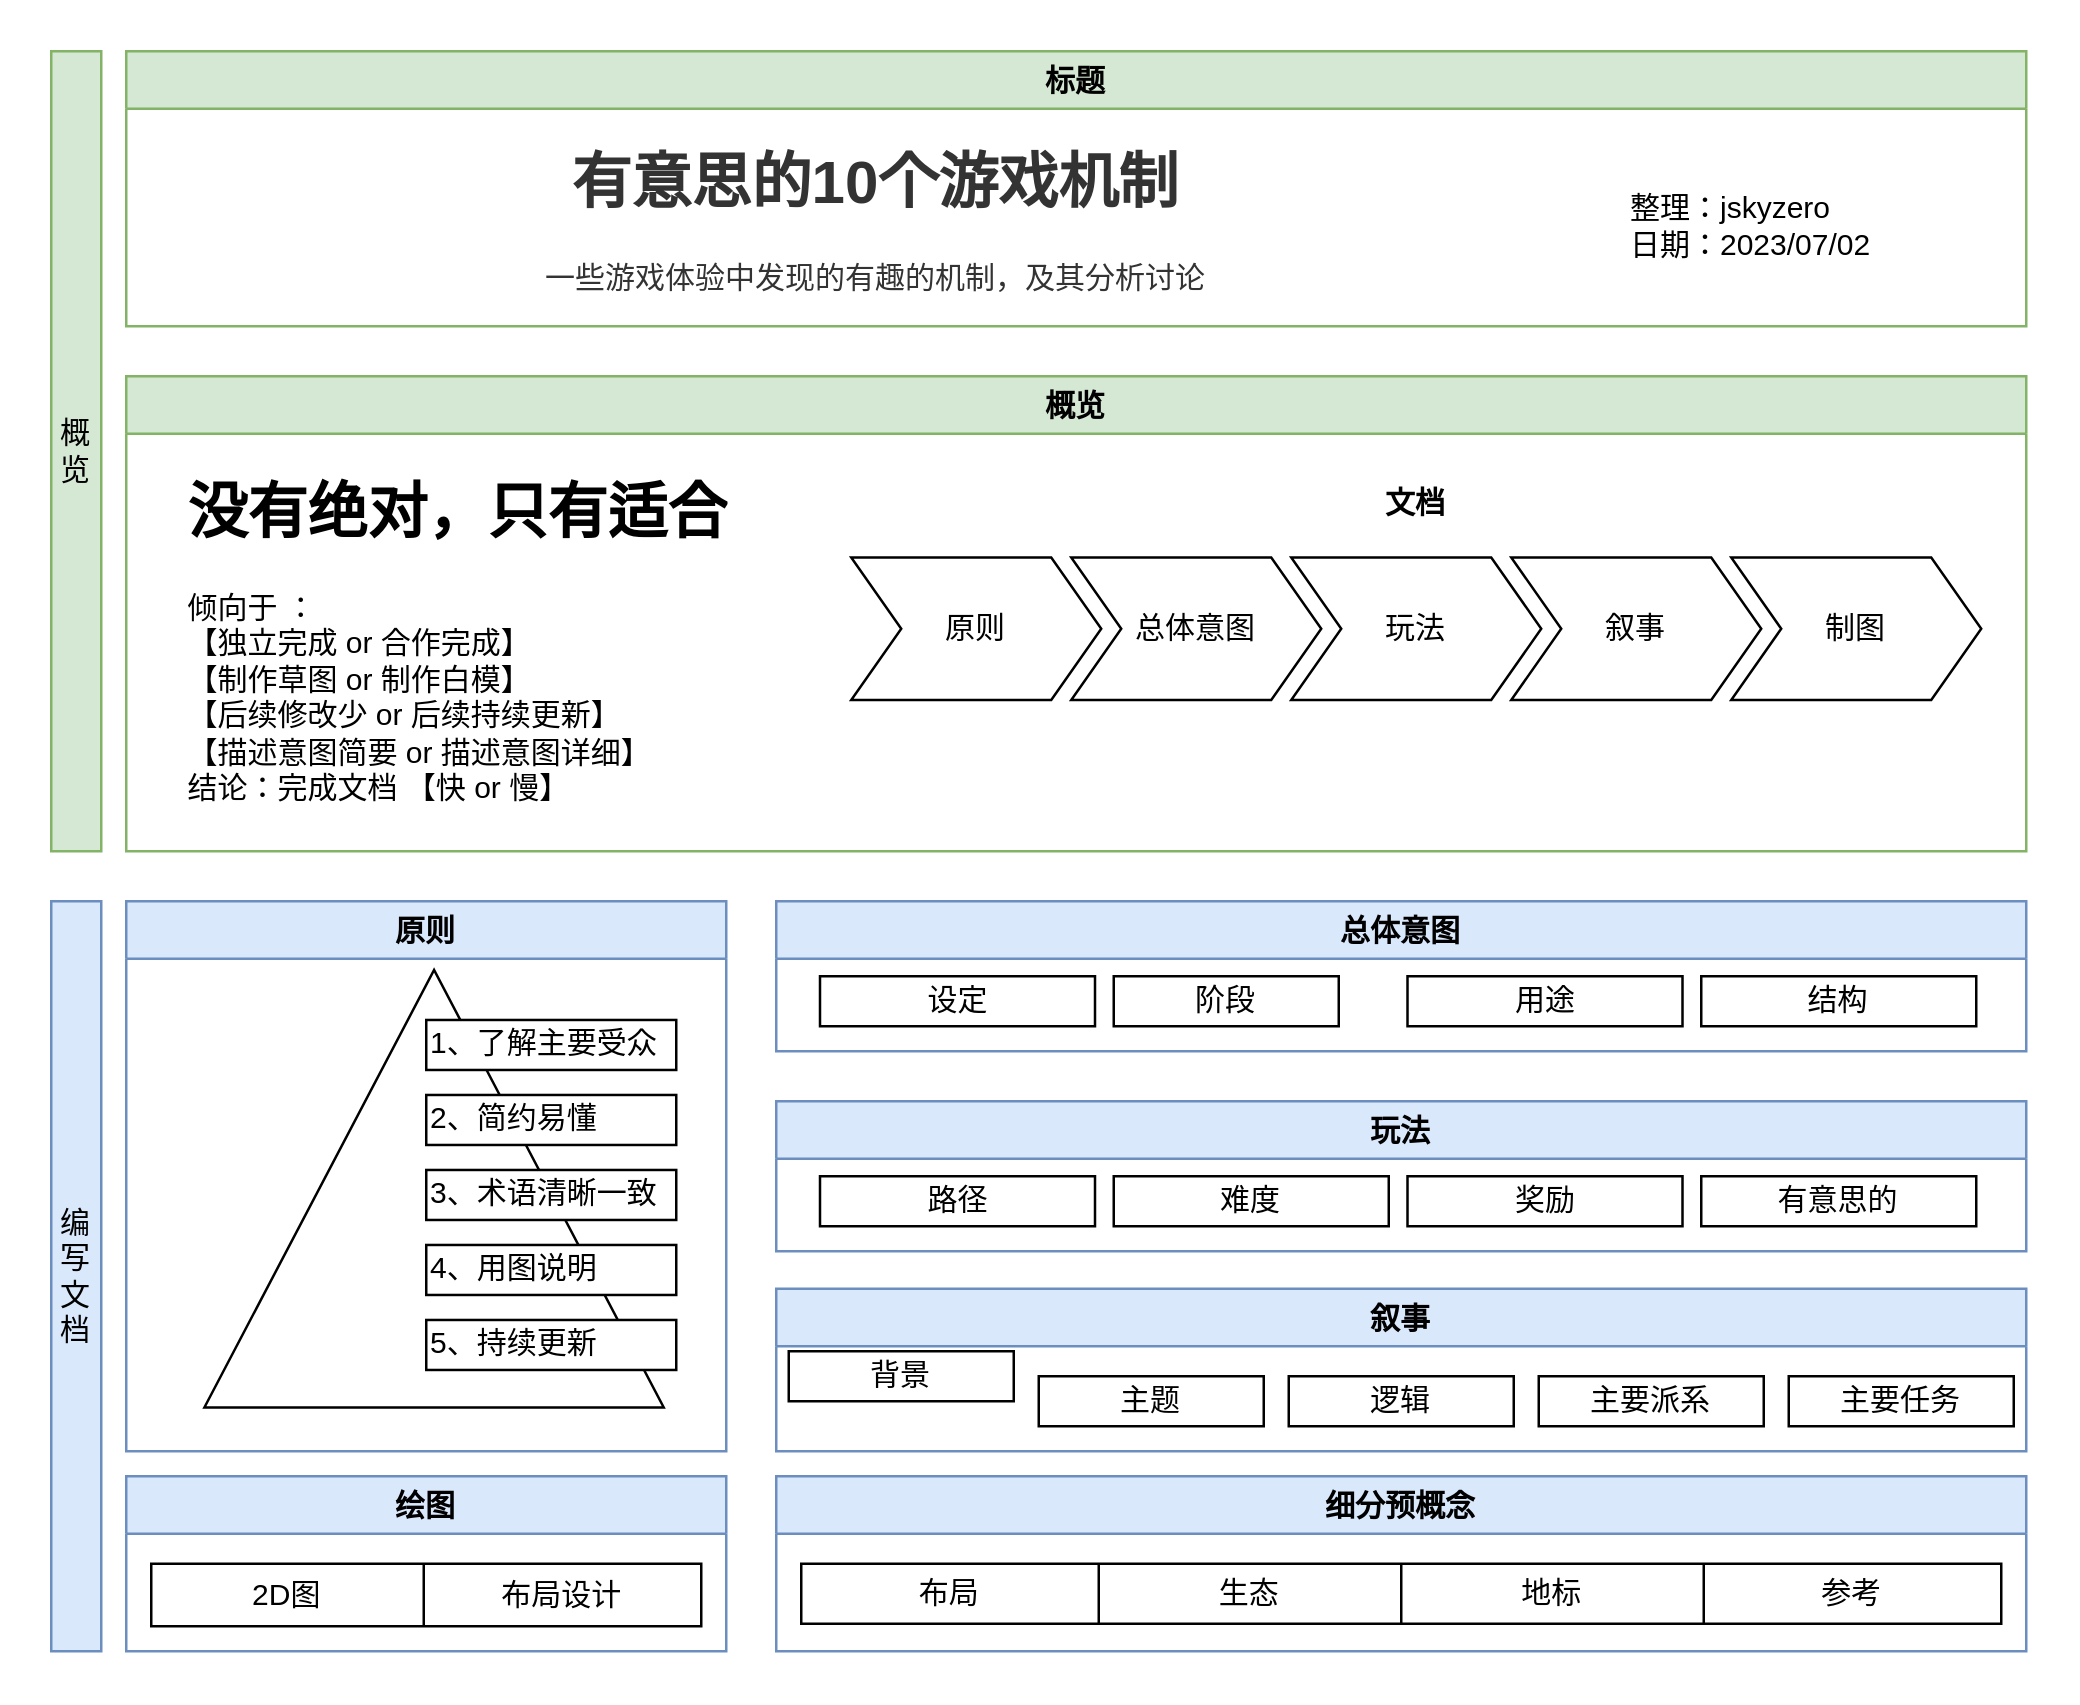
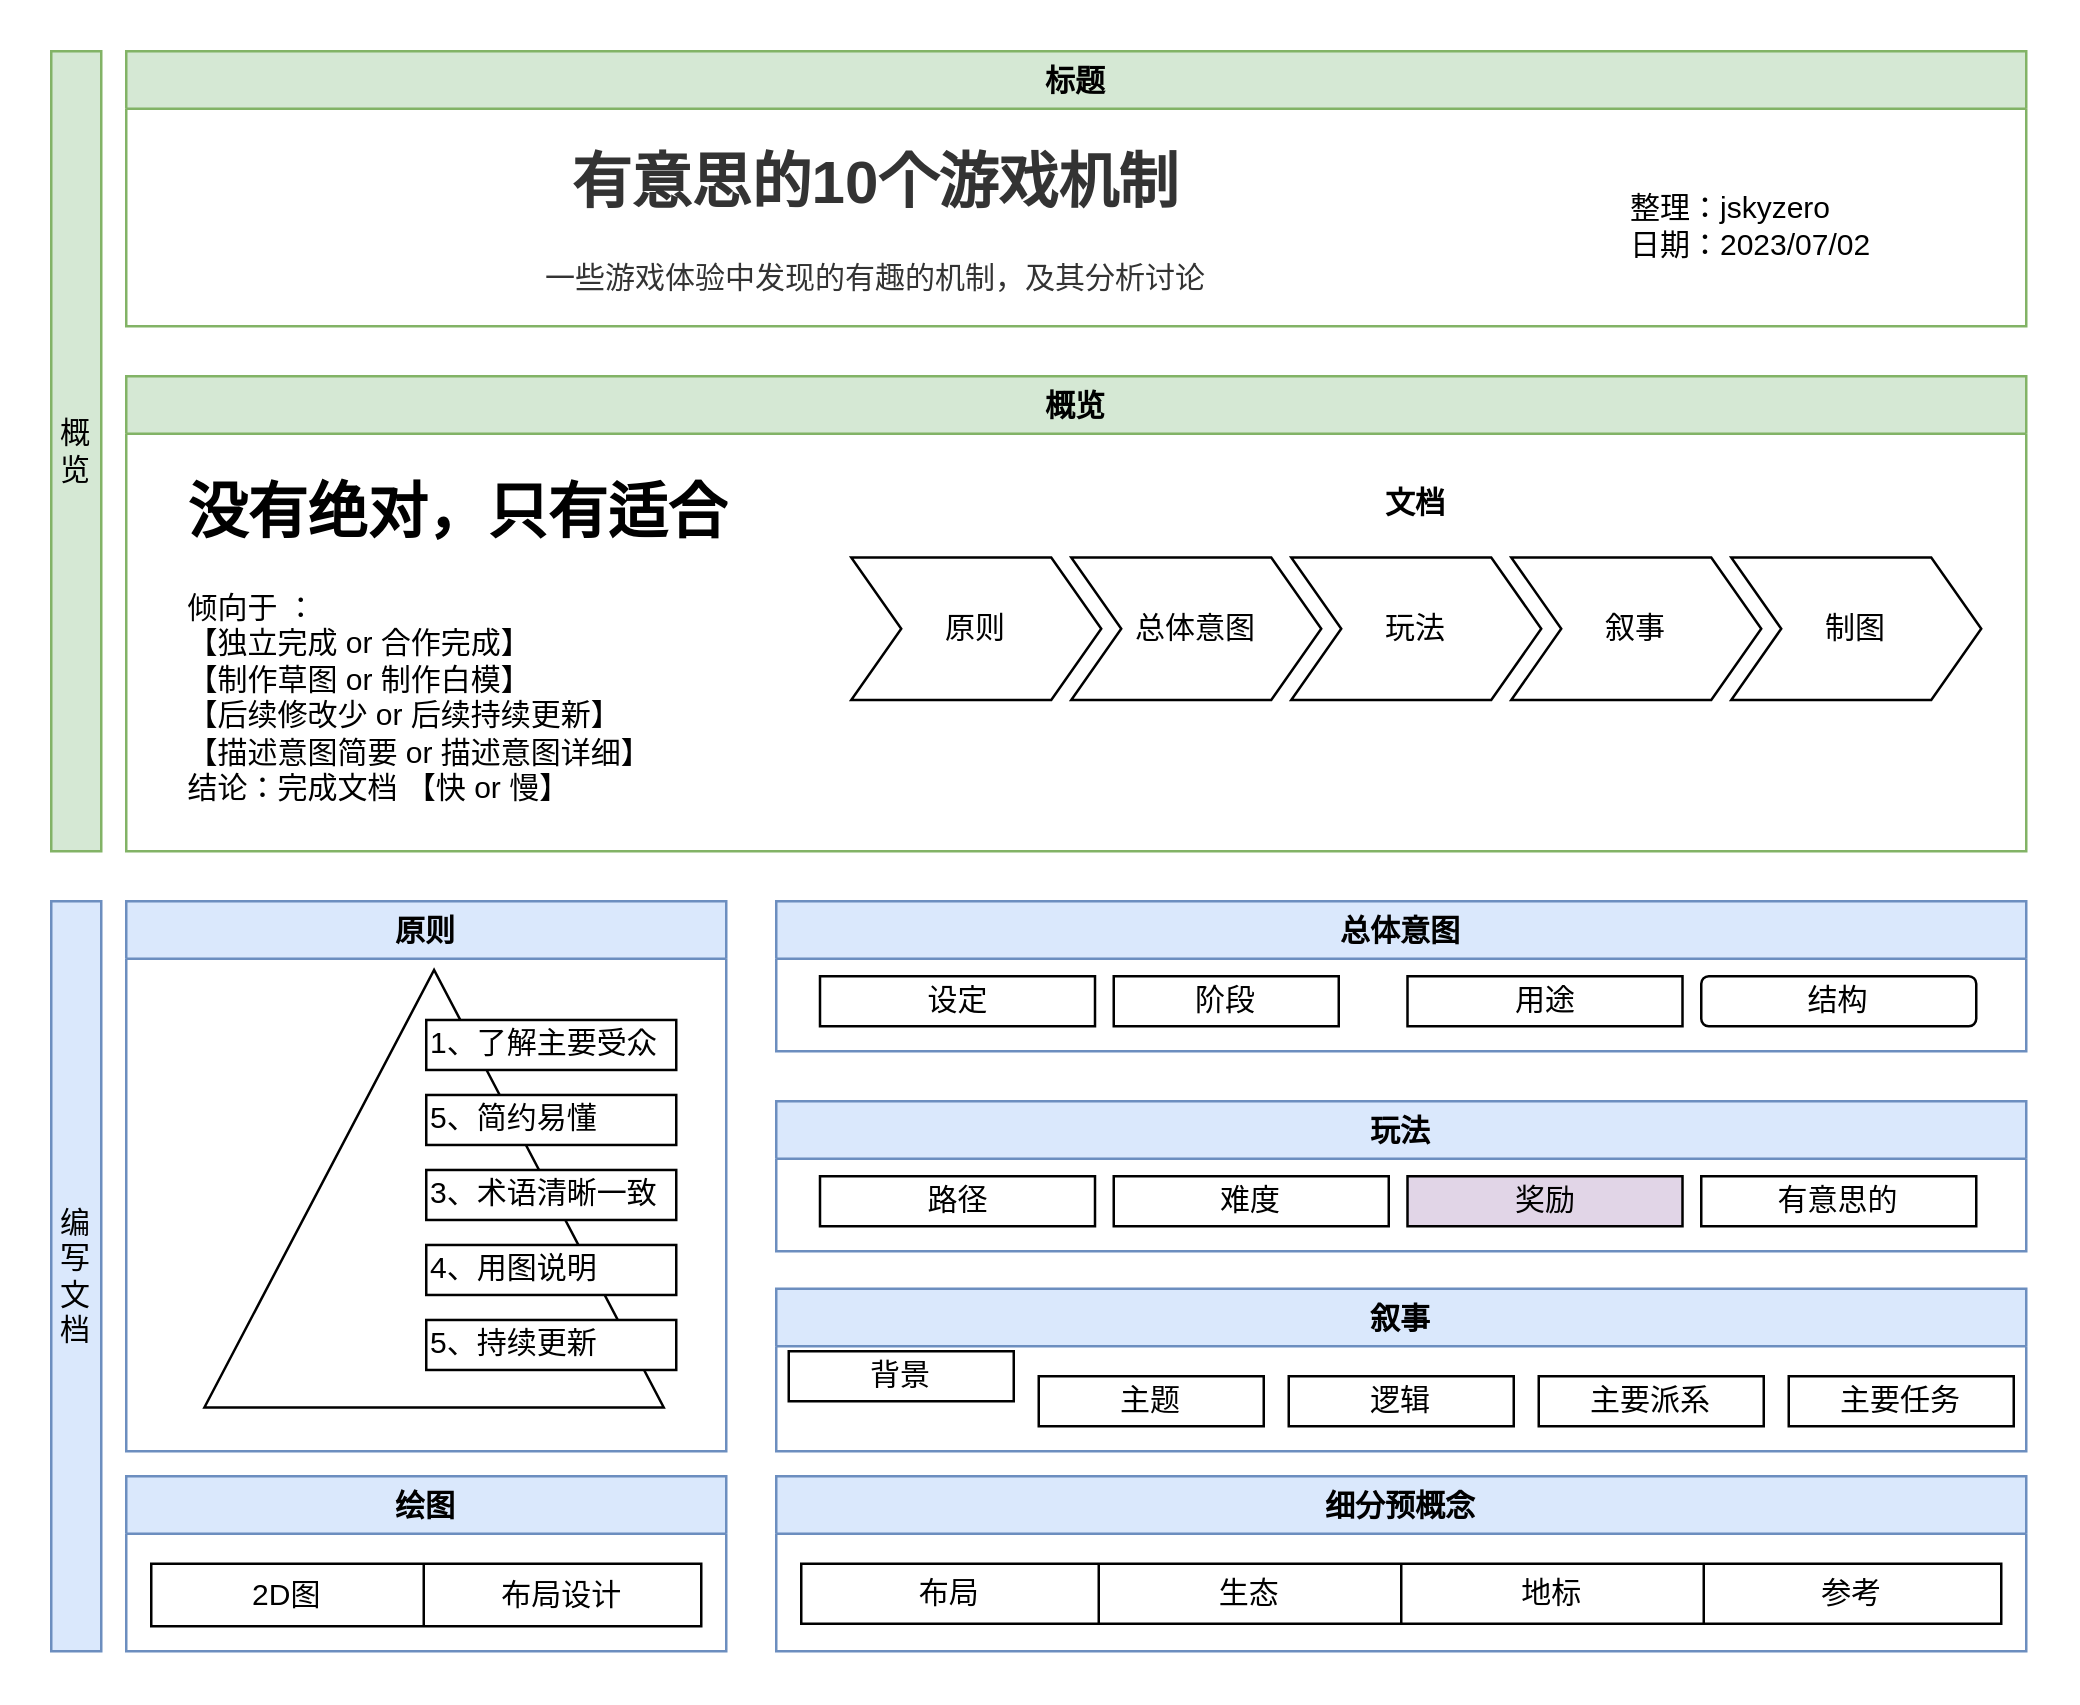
(1839, 1001) -> (1839, 1001)
(515, 1119) -> (515, 1119)
(1545, 1201) -> (1545, 1201)
